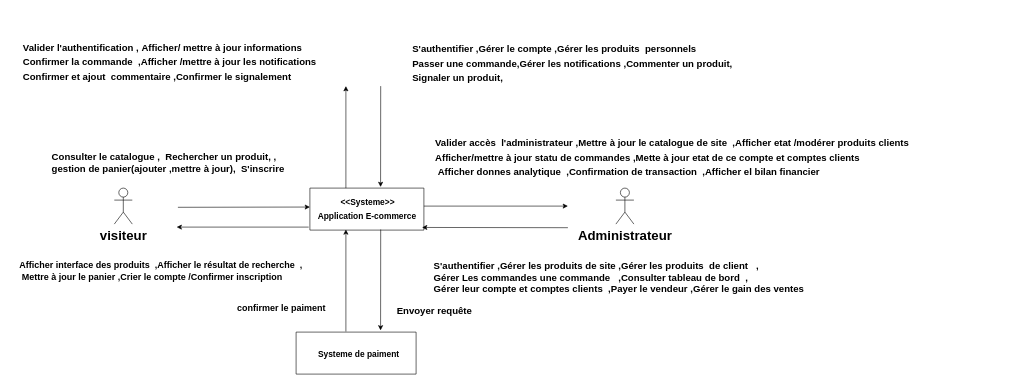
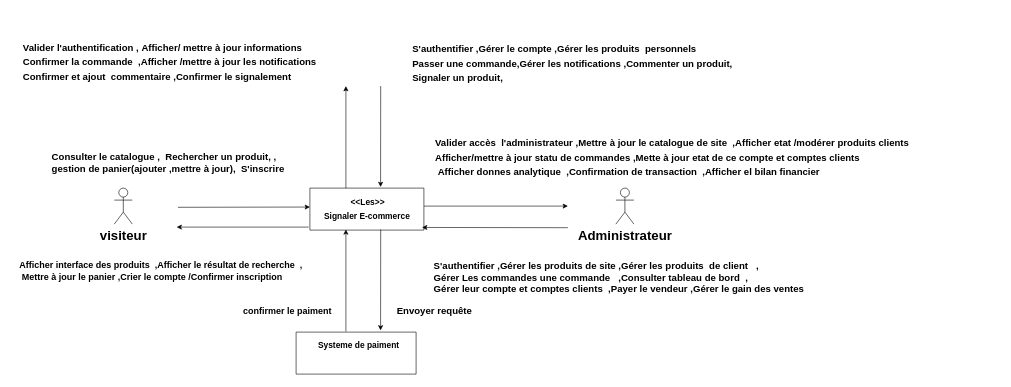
(368, 202) -> (368, 202)
(367, 216) -> (367, 216)
(283, 308) -> (289, 311)
(359, 354) -> (359, 345)
